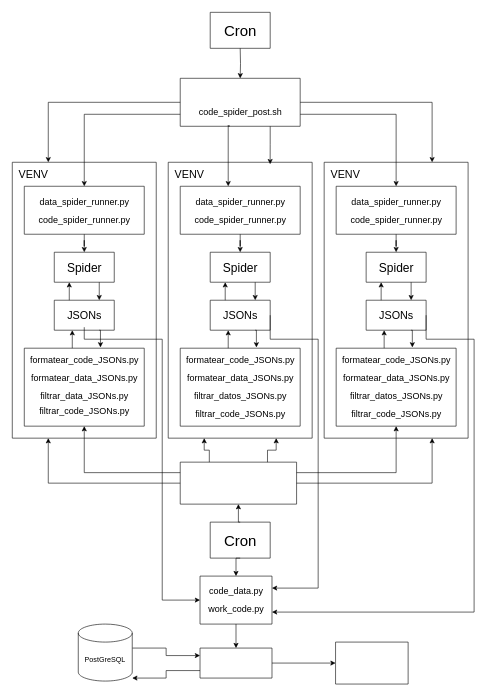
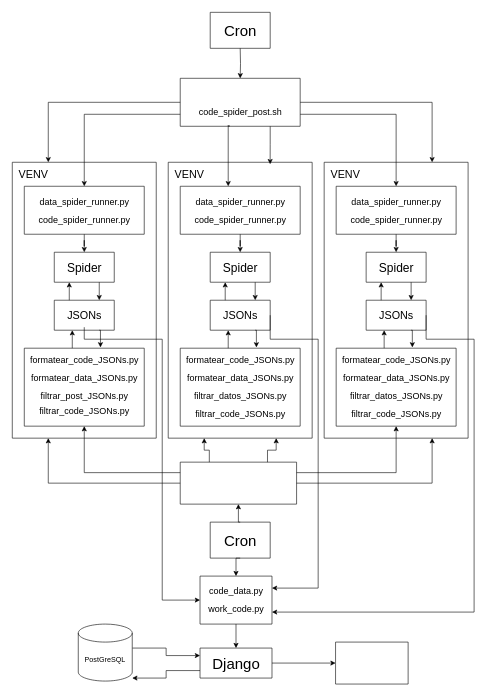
(85, 396) -> (85, 396)
none -> (236, 663)
